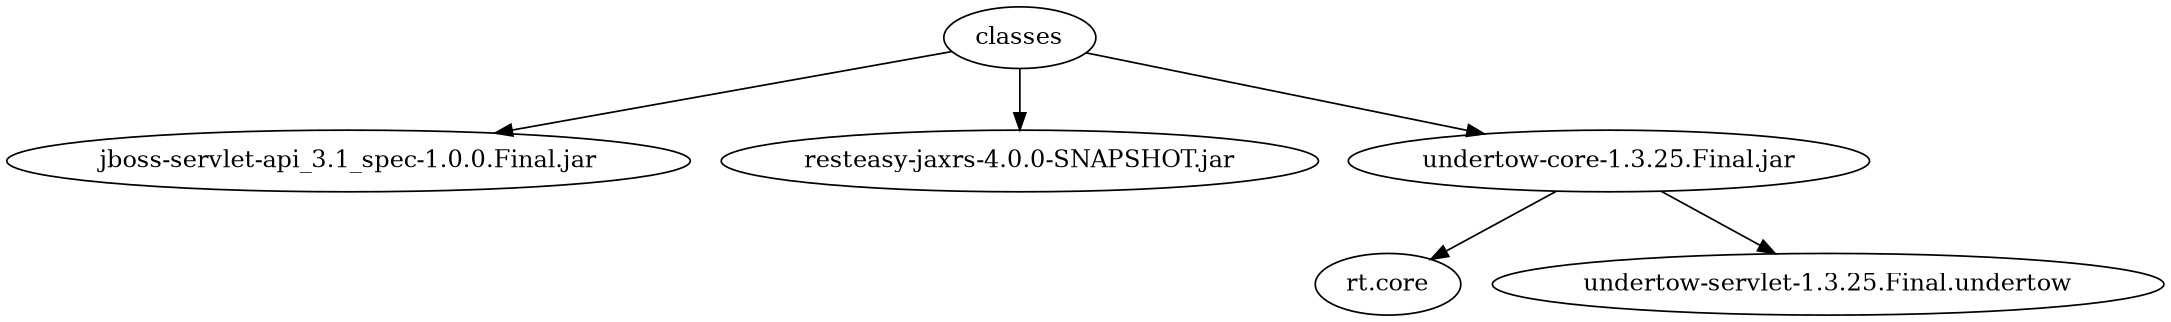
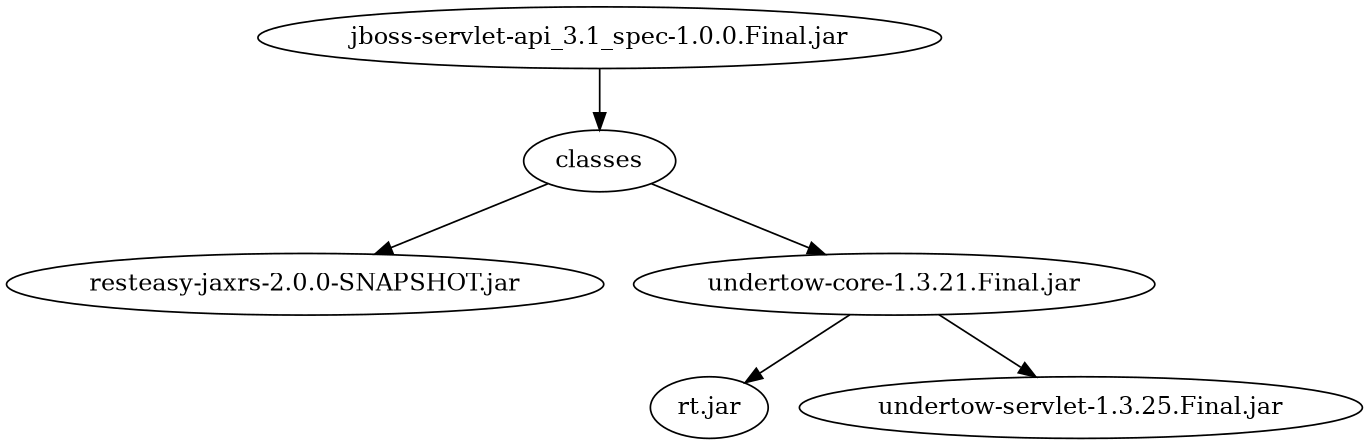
(732, 91) -> (600, 91)
(1020, 161) -> (305, 284)
(1609, 161) -> (894, 284)
(1388, 284) -> (709, 408)
(1828, 284) -> (1081, 408)
